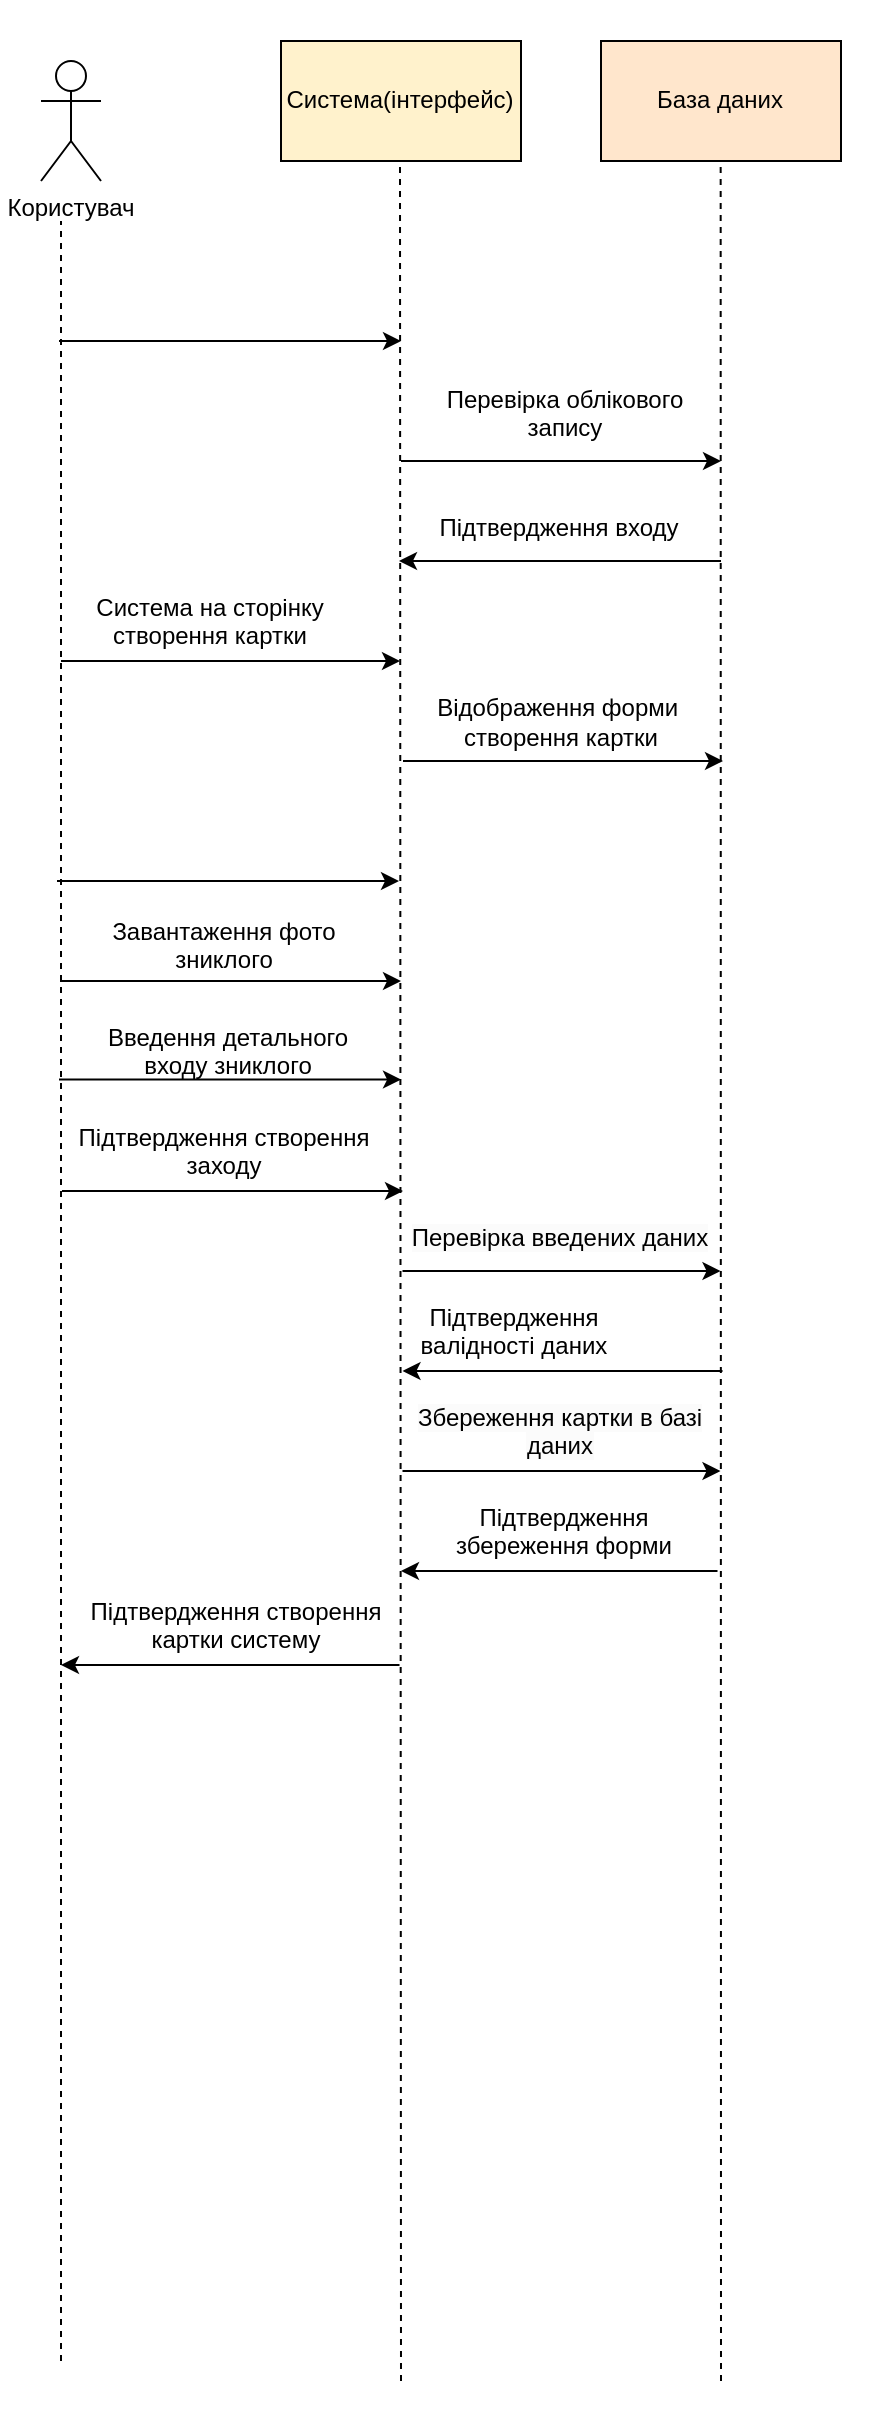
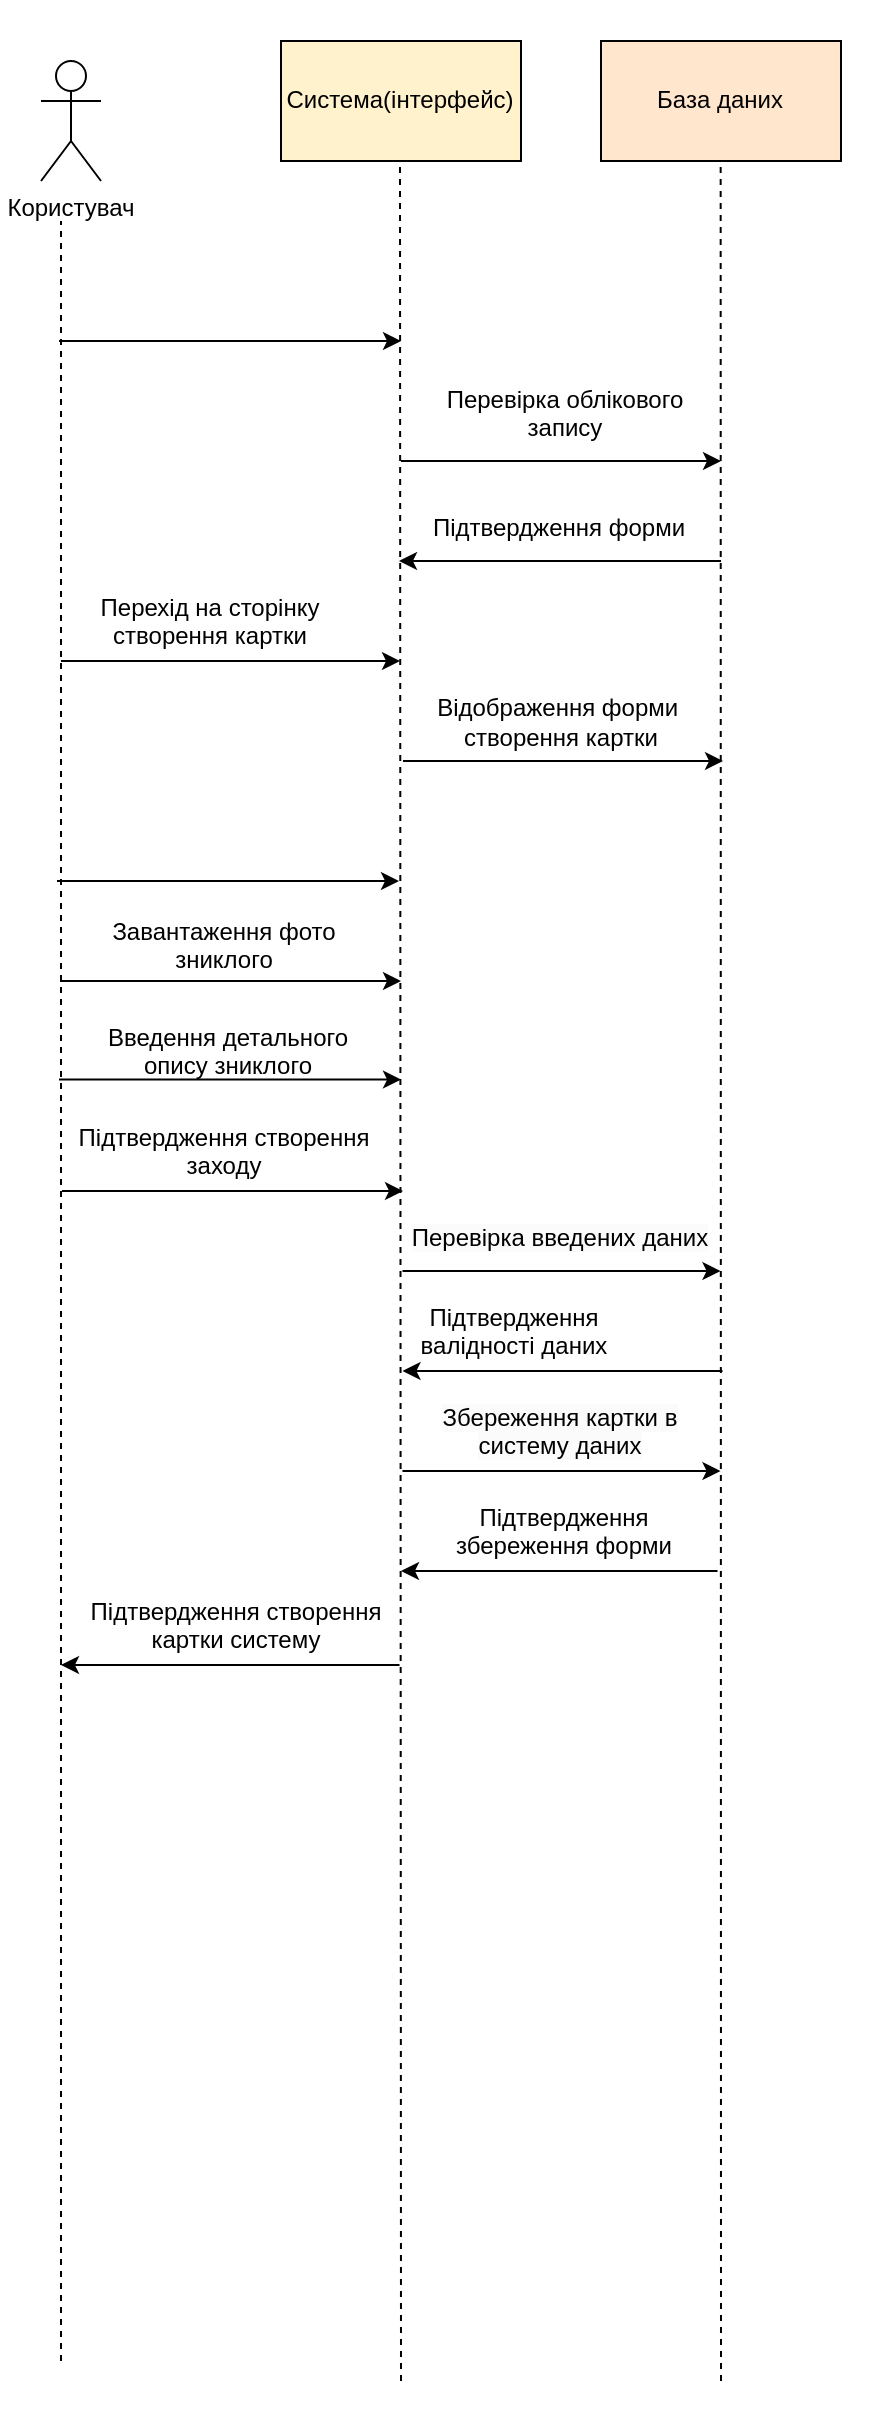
(560, 529) -> (560, 529)
(211, 624) -> (211, 624)
(229, 1054) -> (229, 1054)
(561, 1434) -> (561, 1434)
